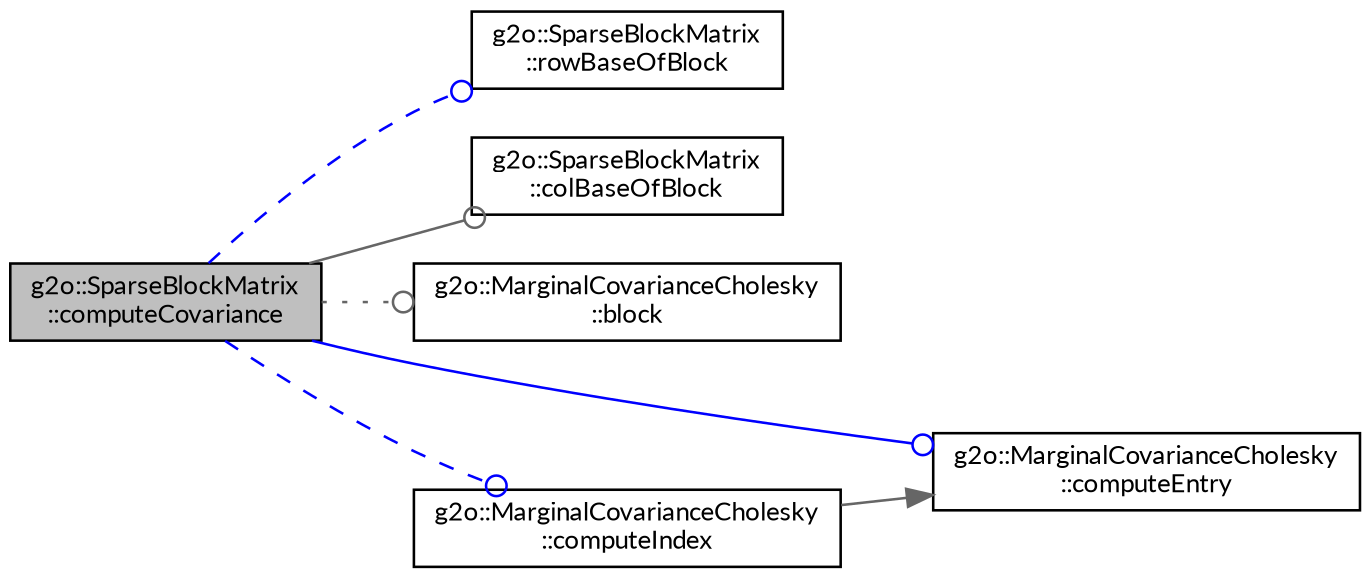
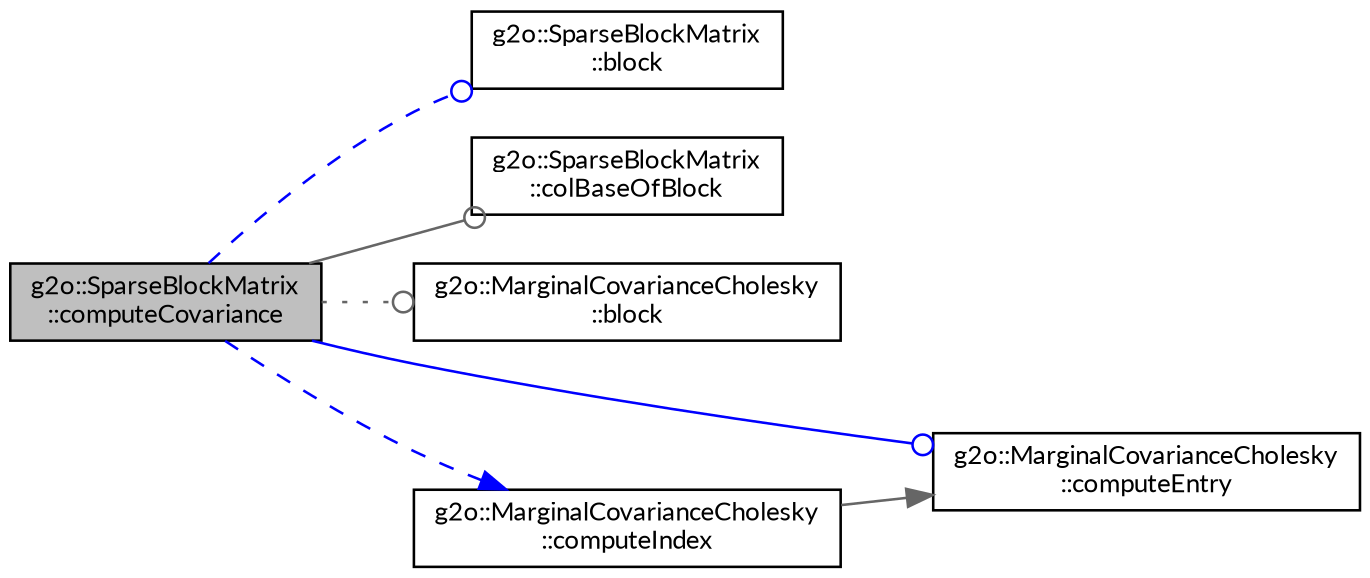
(627, 50) -> (627, 50)
(352, 419) -> (350, 417)
